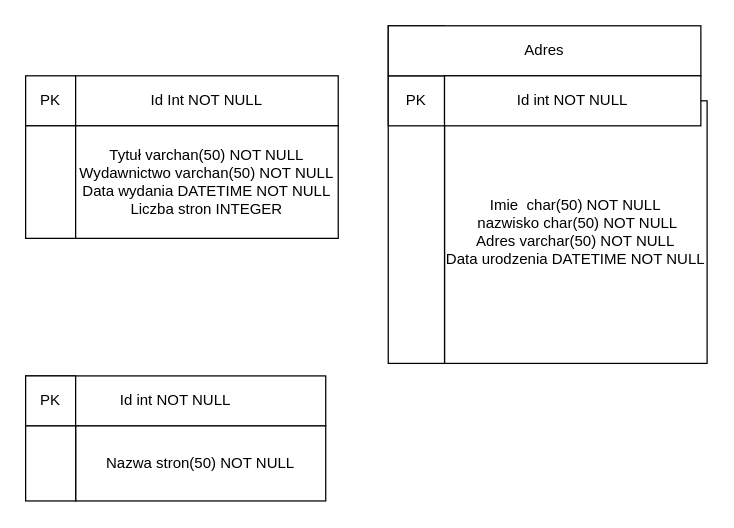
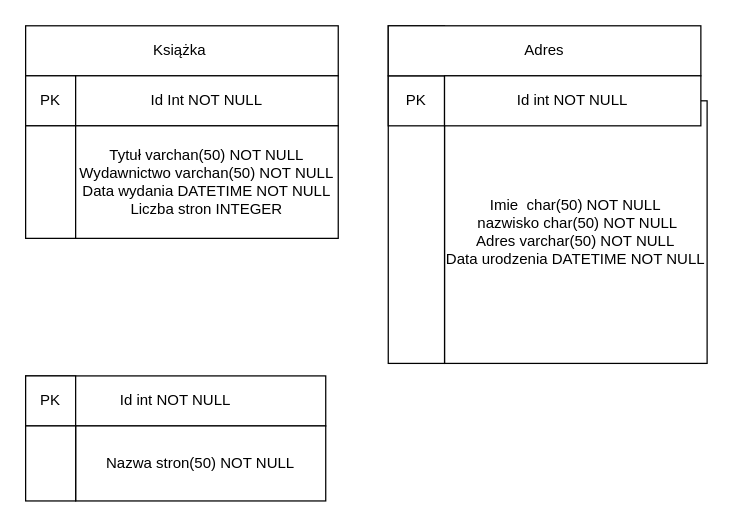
none -> (182, 51)
